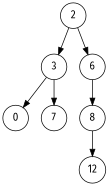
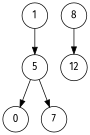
(73, 16) -> (35, 16)
(54, 67) -> (35, 67)
(92, 67) -> none
